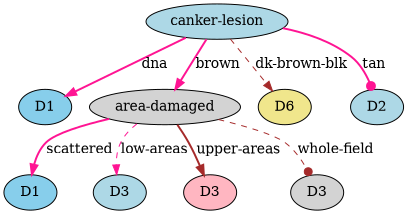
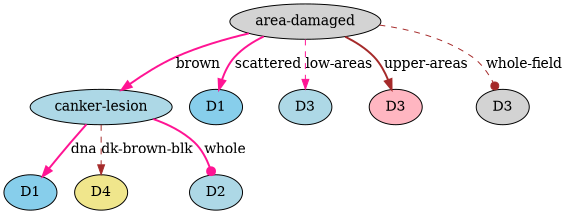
(194, 60) -> (187, 52)
(374, 64) -> (225, 150)
(285, 107) -> (101, 192)
